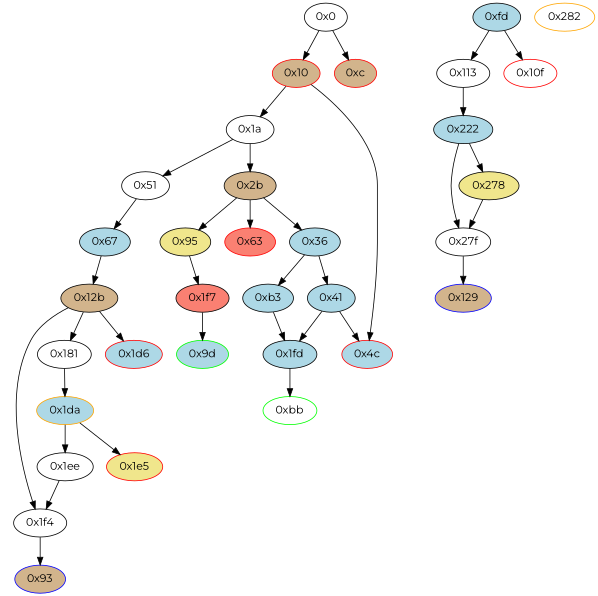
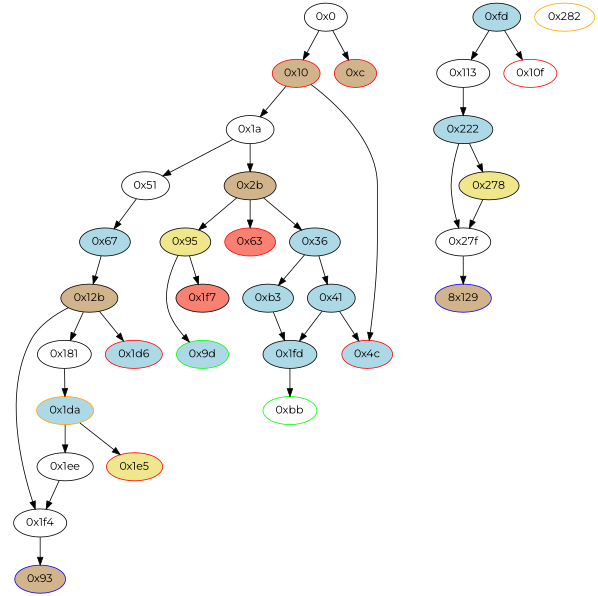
(463, 298) -> (463, 298)
(203, 322) -> (166, 297)
